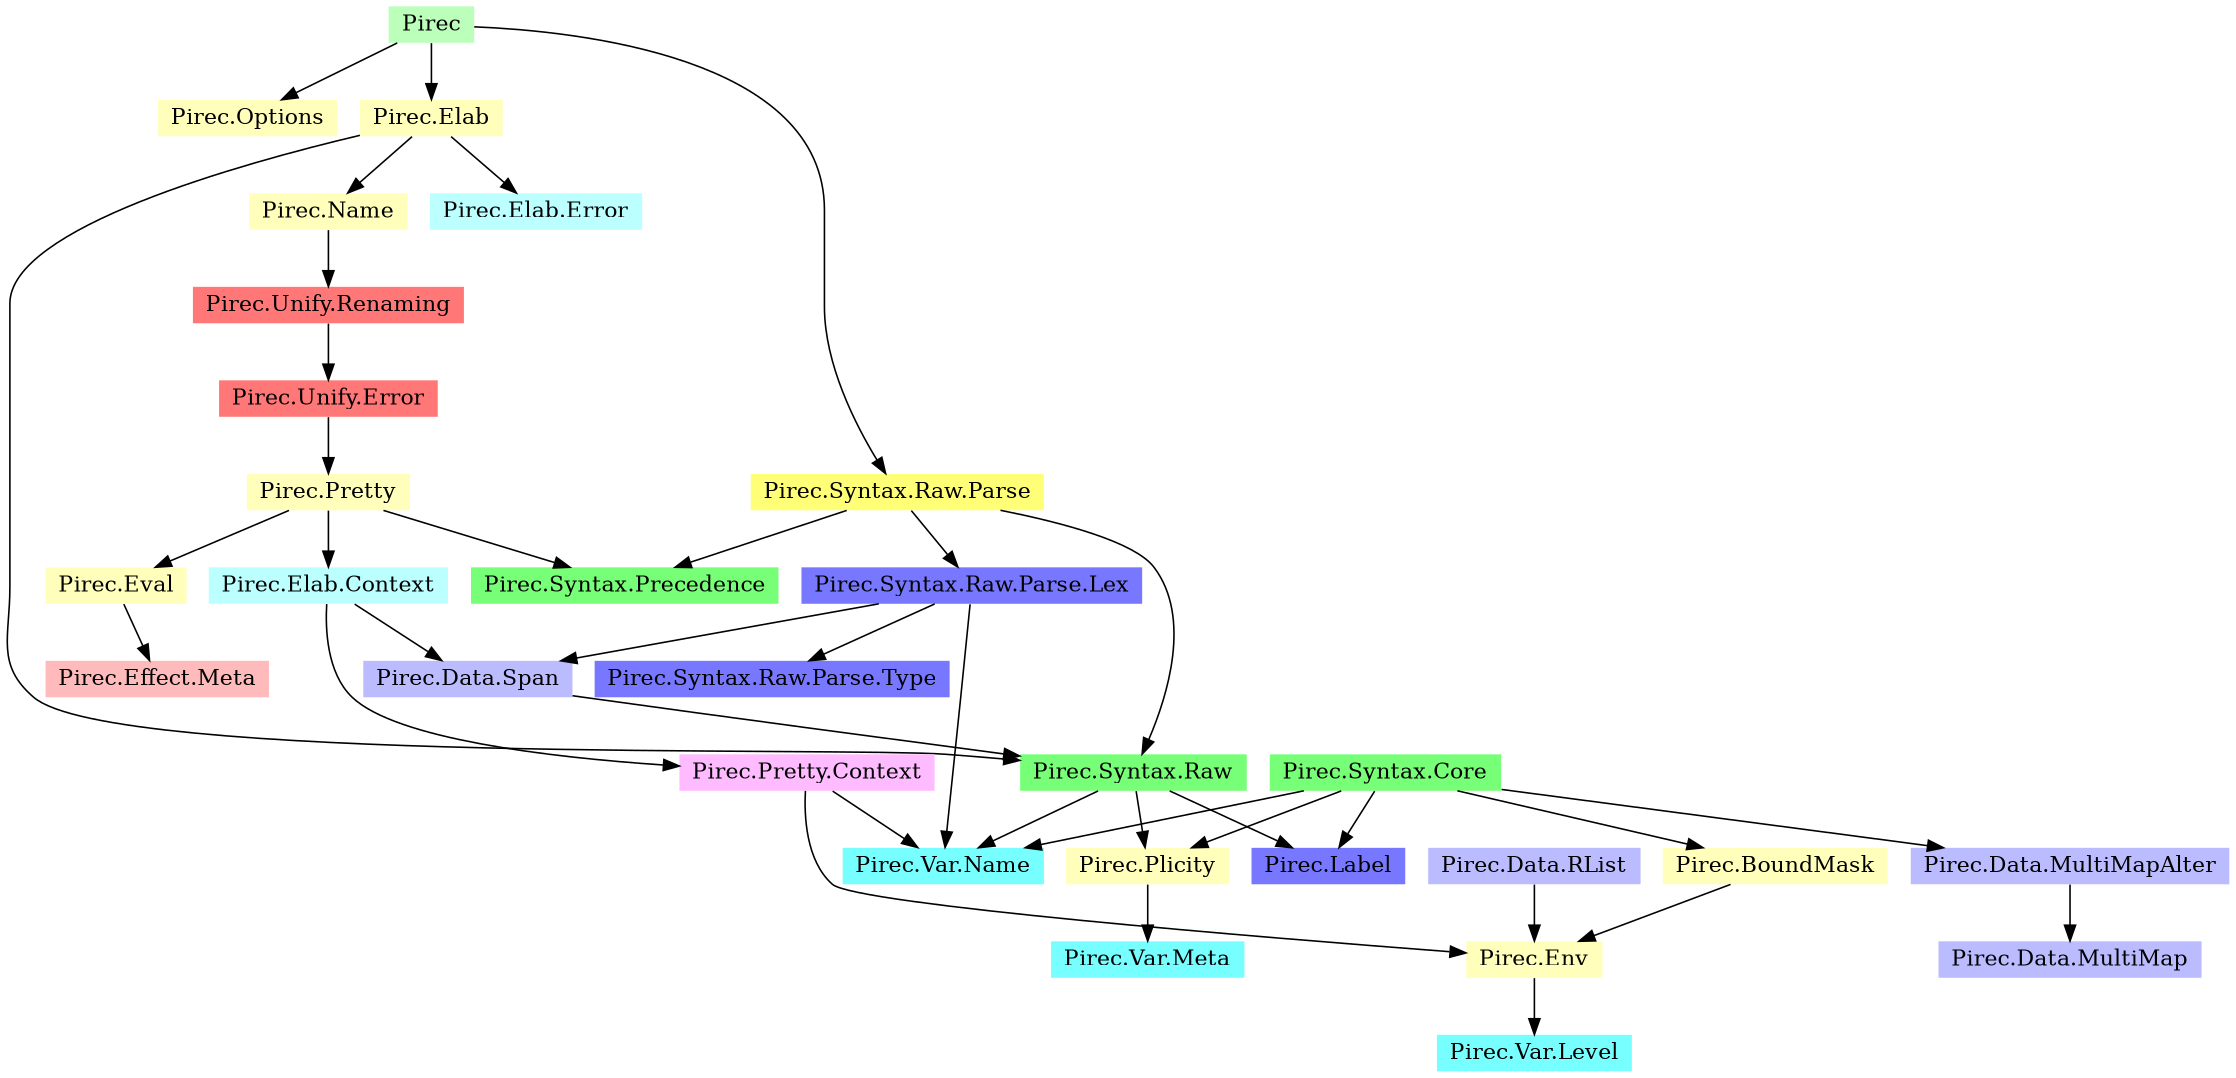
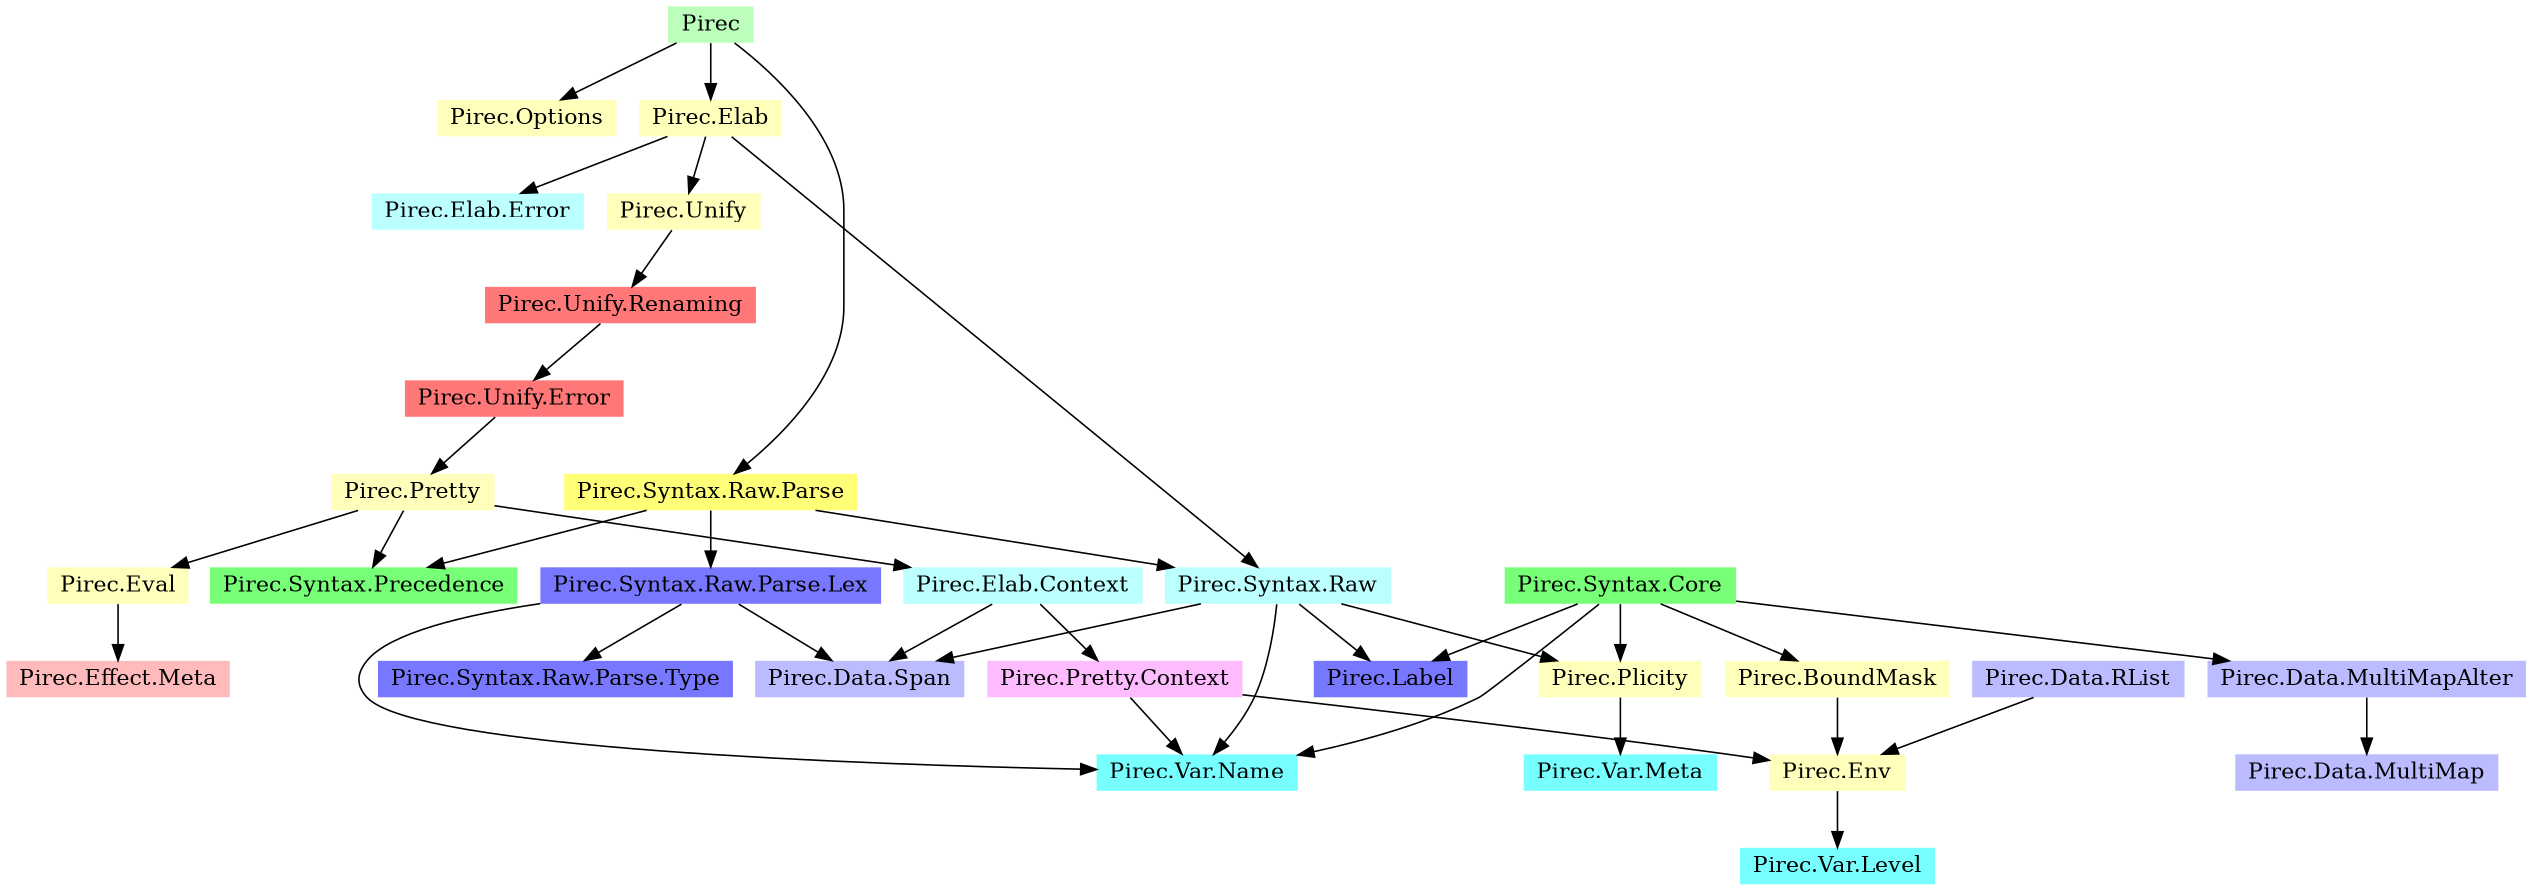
(328, 212) -> (684, 212)
(788, 725) -> (1083, 629)
(1133, 773) -> (1278, 586)
